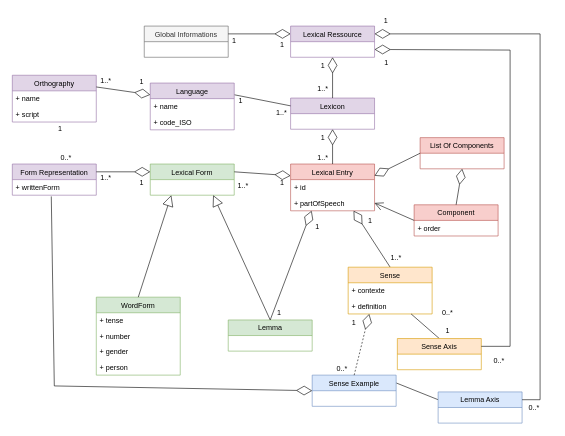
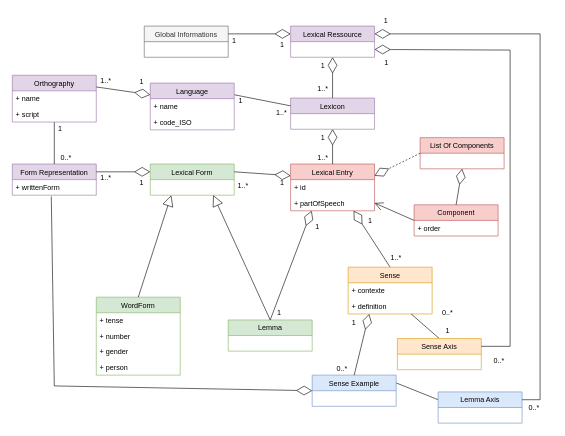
none -> (54, 144)
(404, 161) -> (404, 161)
(360, 352) -> (360, 352)
